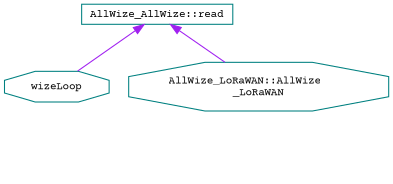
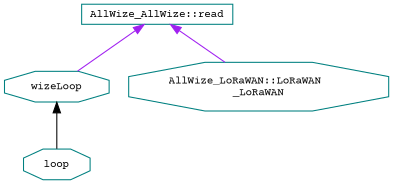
(259, 87) -> (259, 87)
none -> (57, 164)
